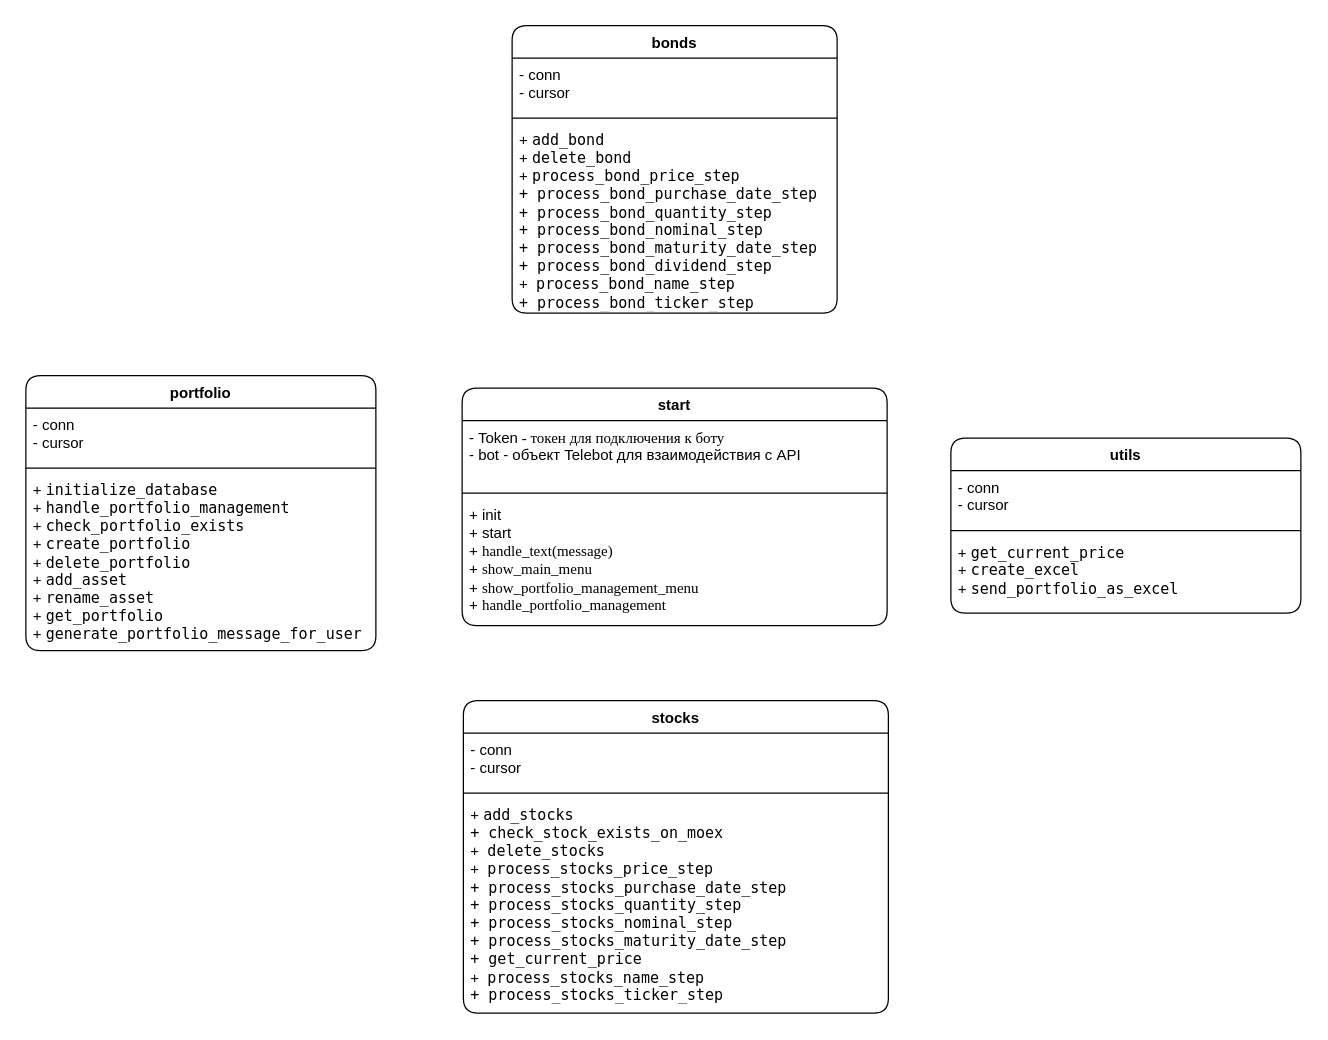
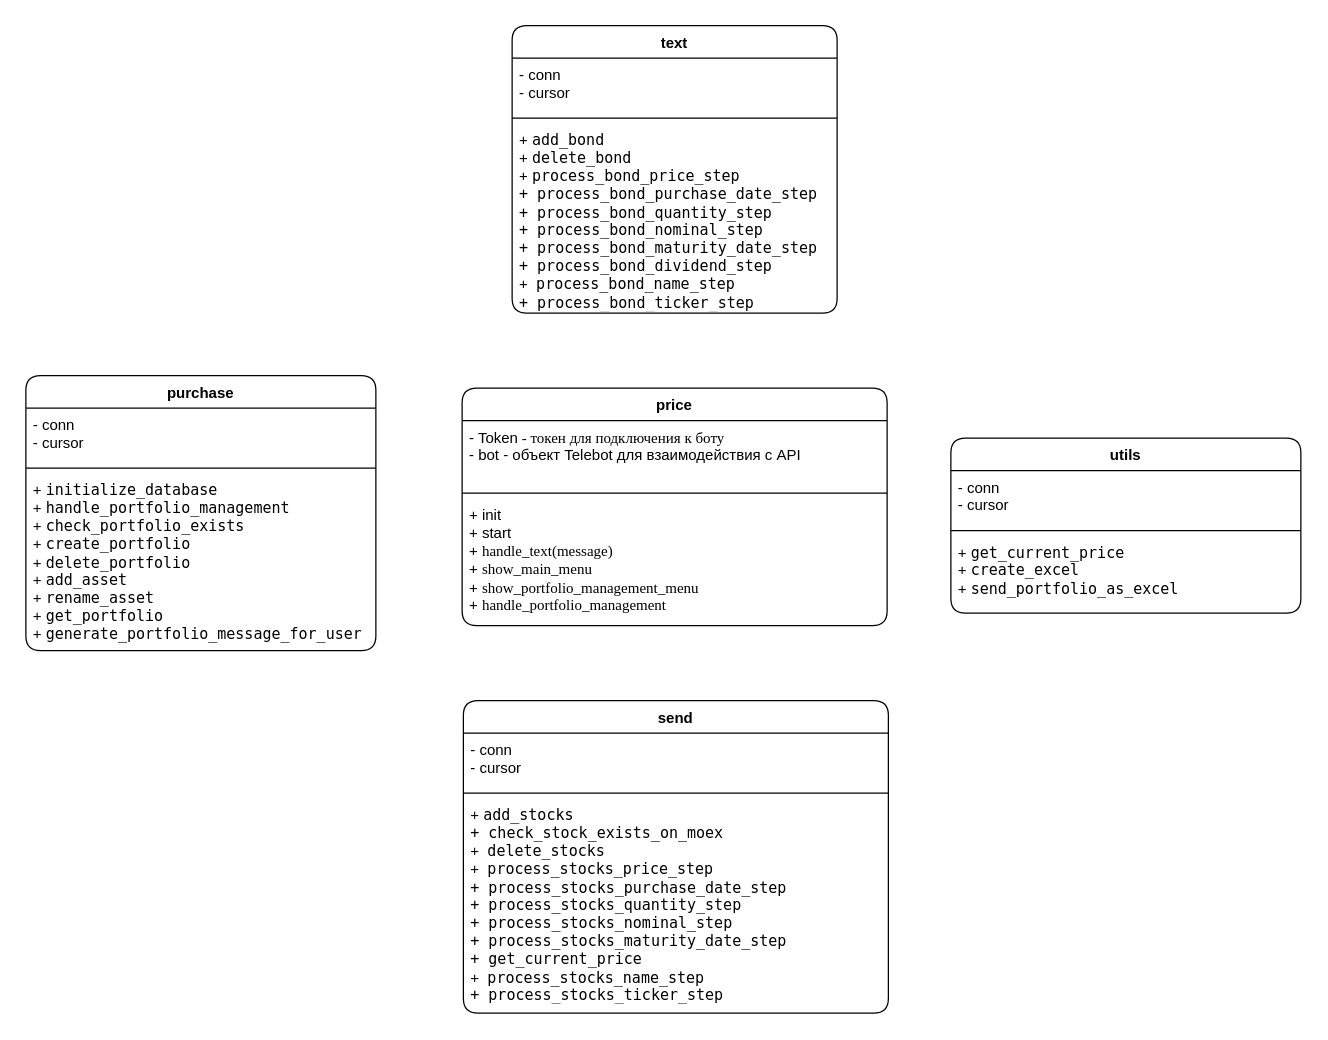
(674, 43) -> (674, 43)
(201, 393) -> (201, 393)
(674, 406) -> (674, 406)
(676, 718) -> (676, 718)
